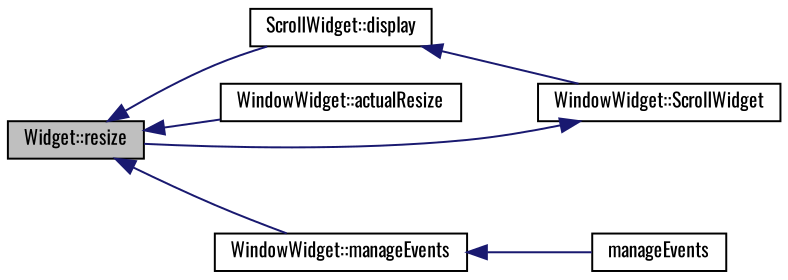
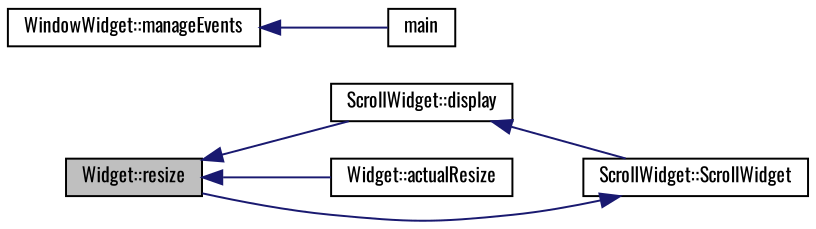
(341, 102) -> (422, 177)
(659, 102) -> (696, 177)
(209, 202) -> none
(659, 252) -> (422, 28)
